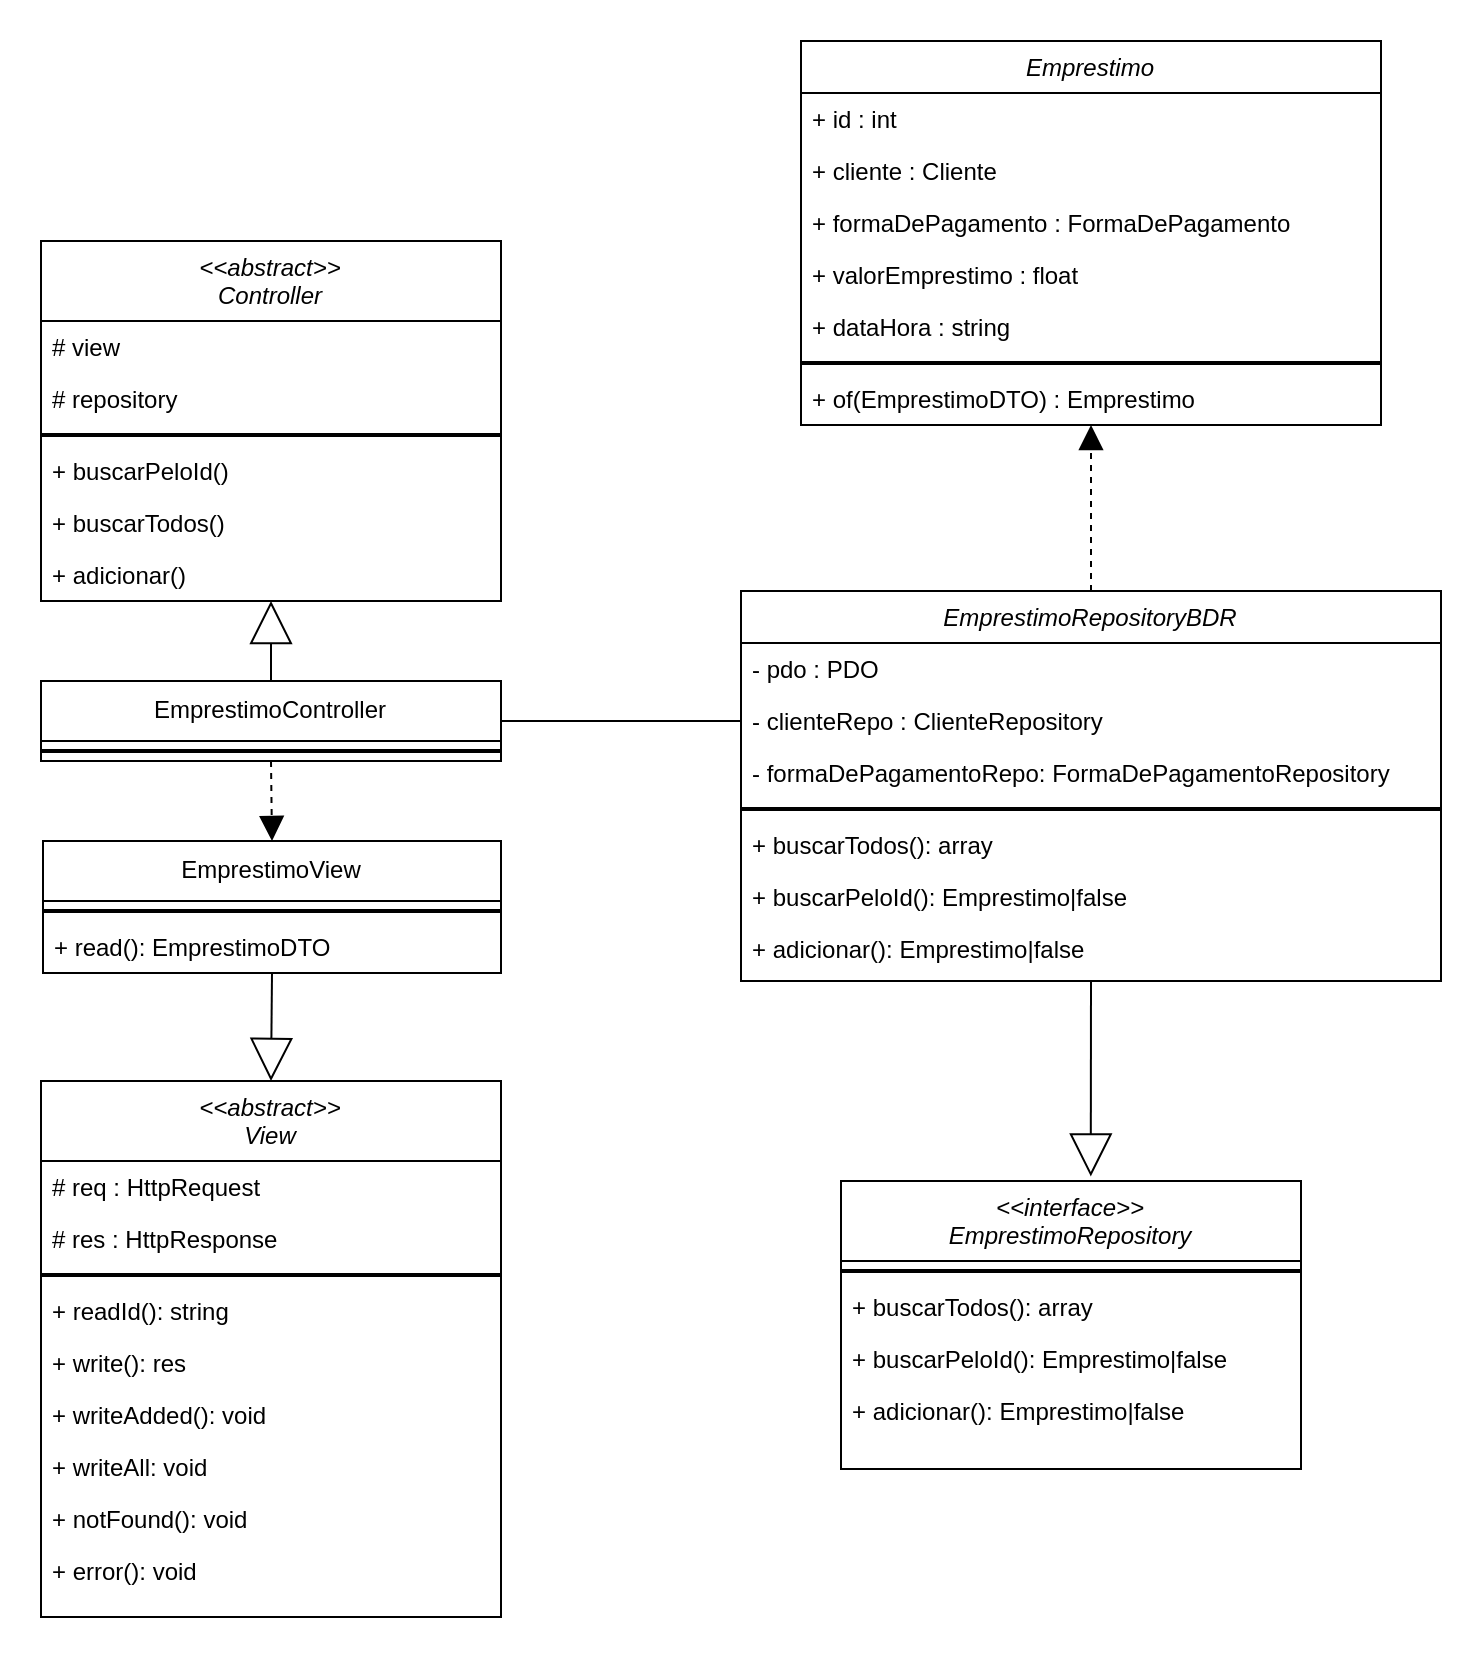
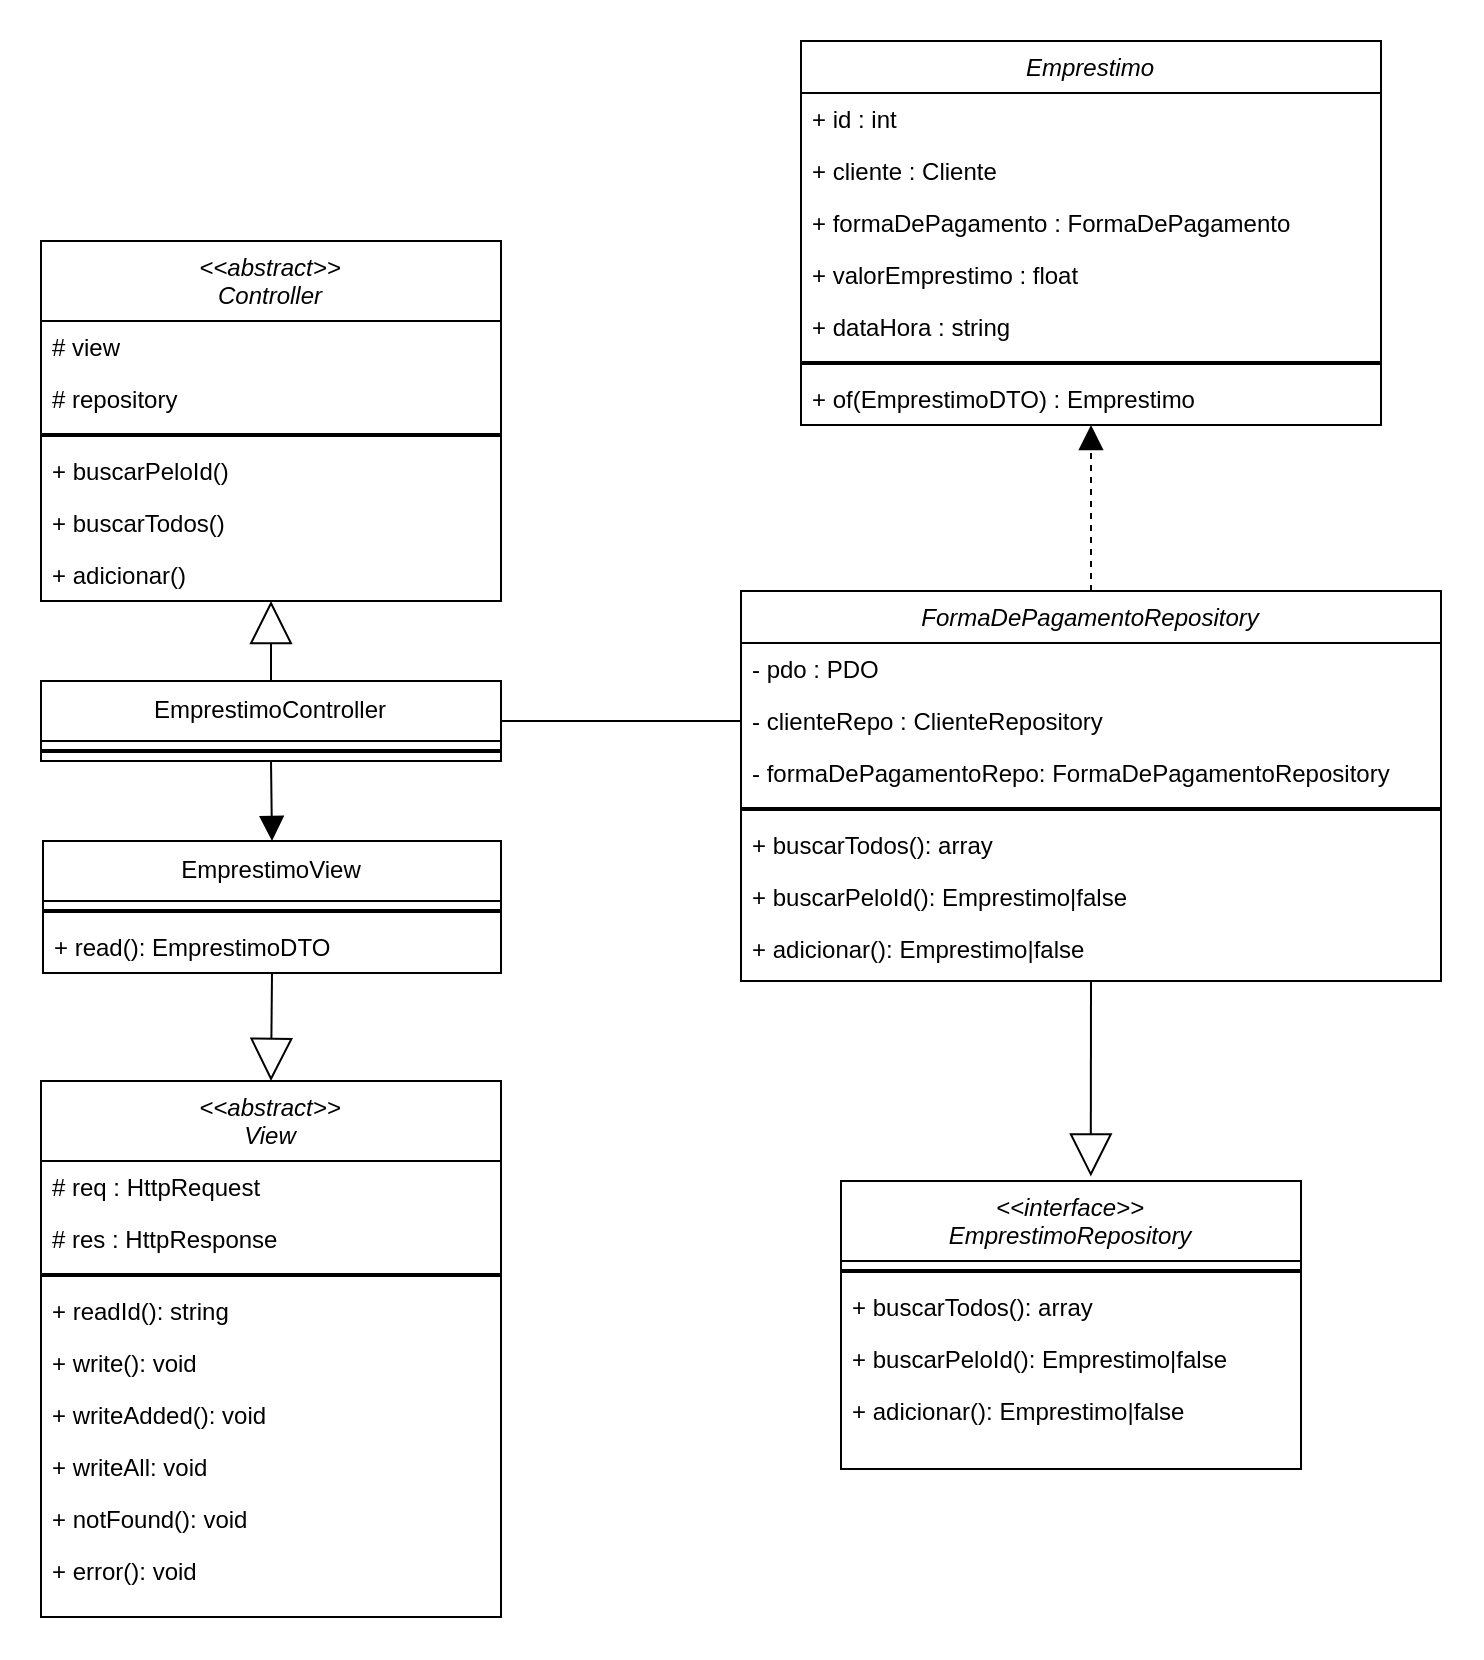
(1090, 618) -> (1090, 618)
(271, 790) -> (271, 790)
(134, 1364) -> (137, 1364)
